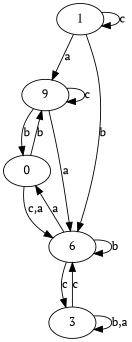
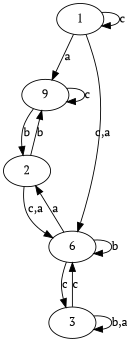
(103, 133) -> (103, 133)
(60, 166) -> none
(27, 171) -> (27, 171)
